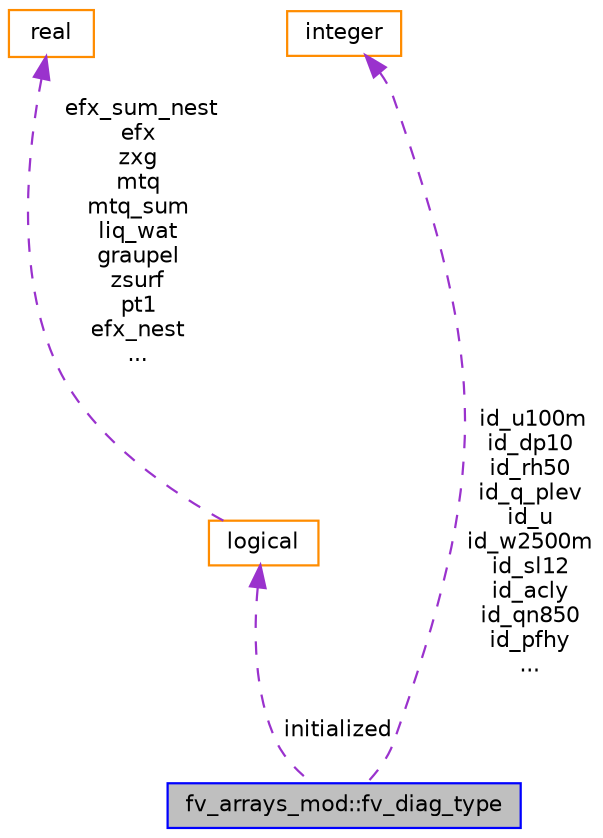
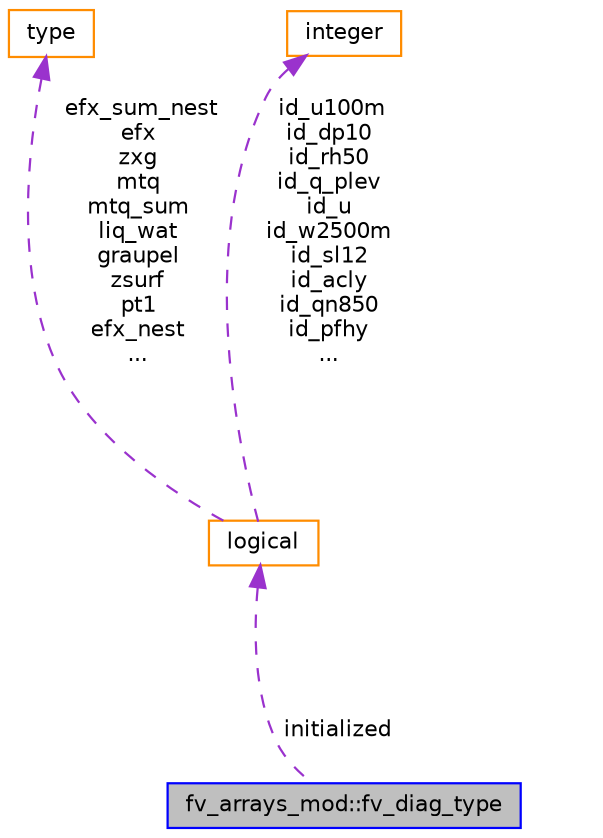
(51, 34) -> (51, 34)
(464, 430) -> (227, 290)
